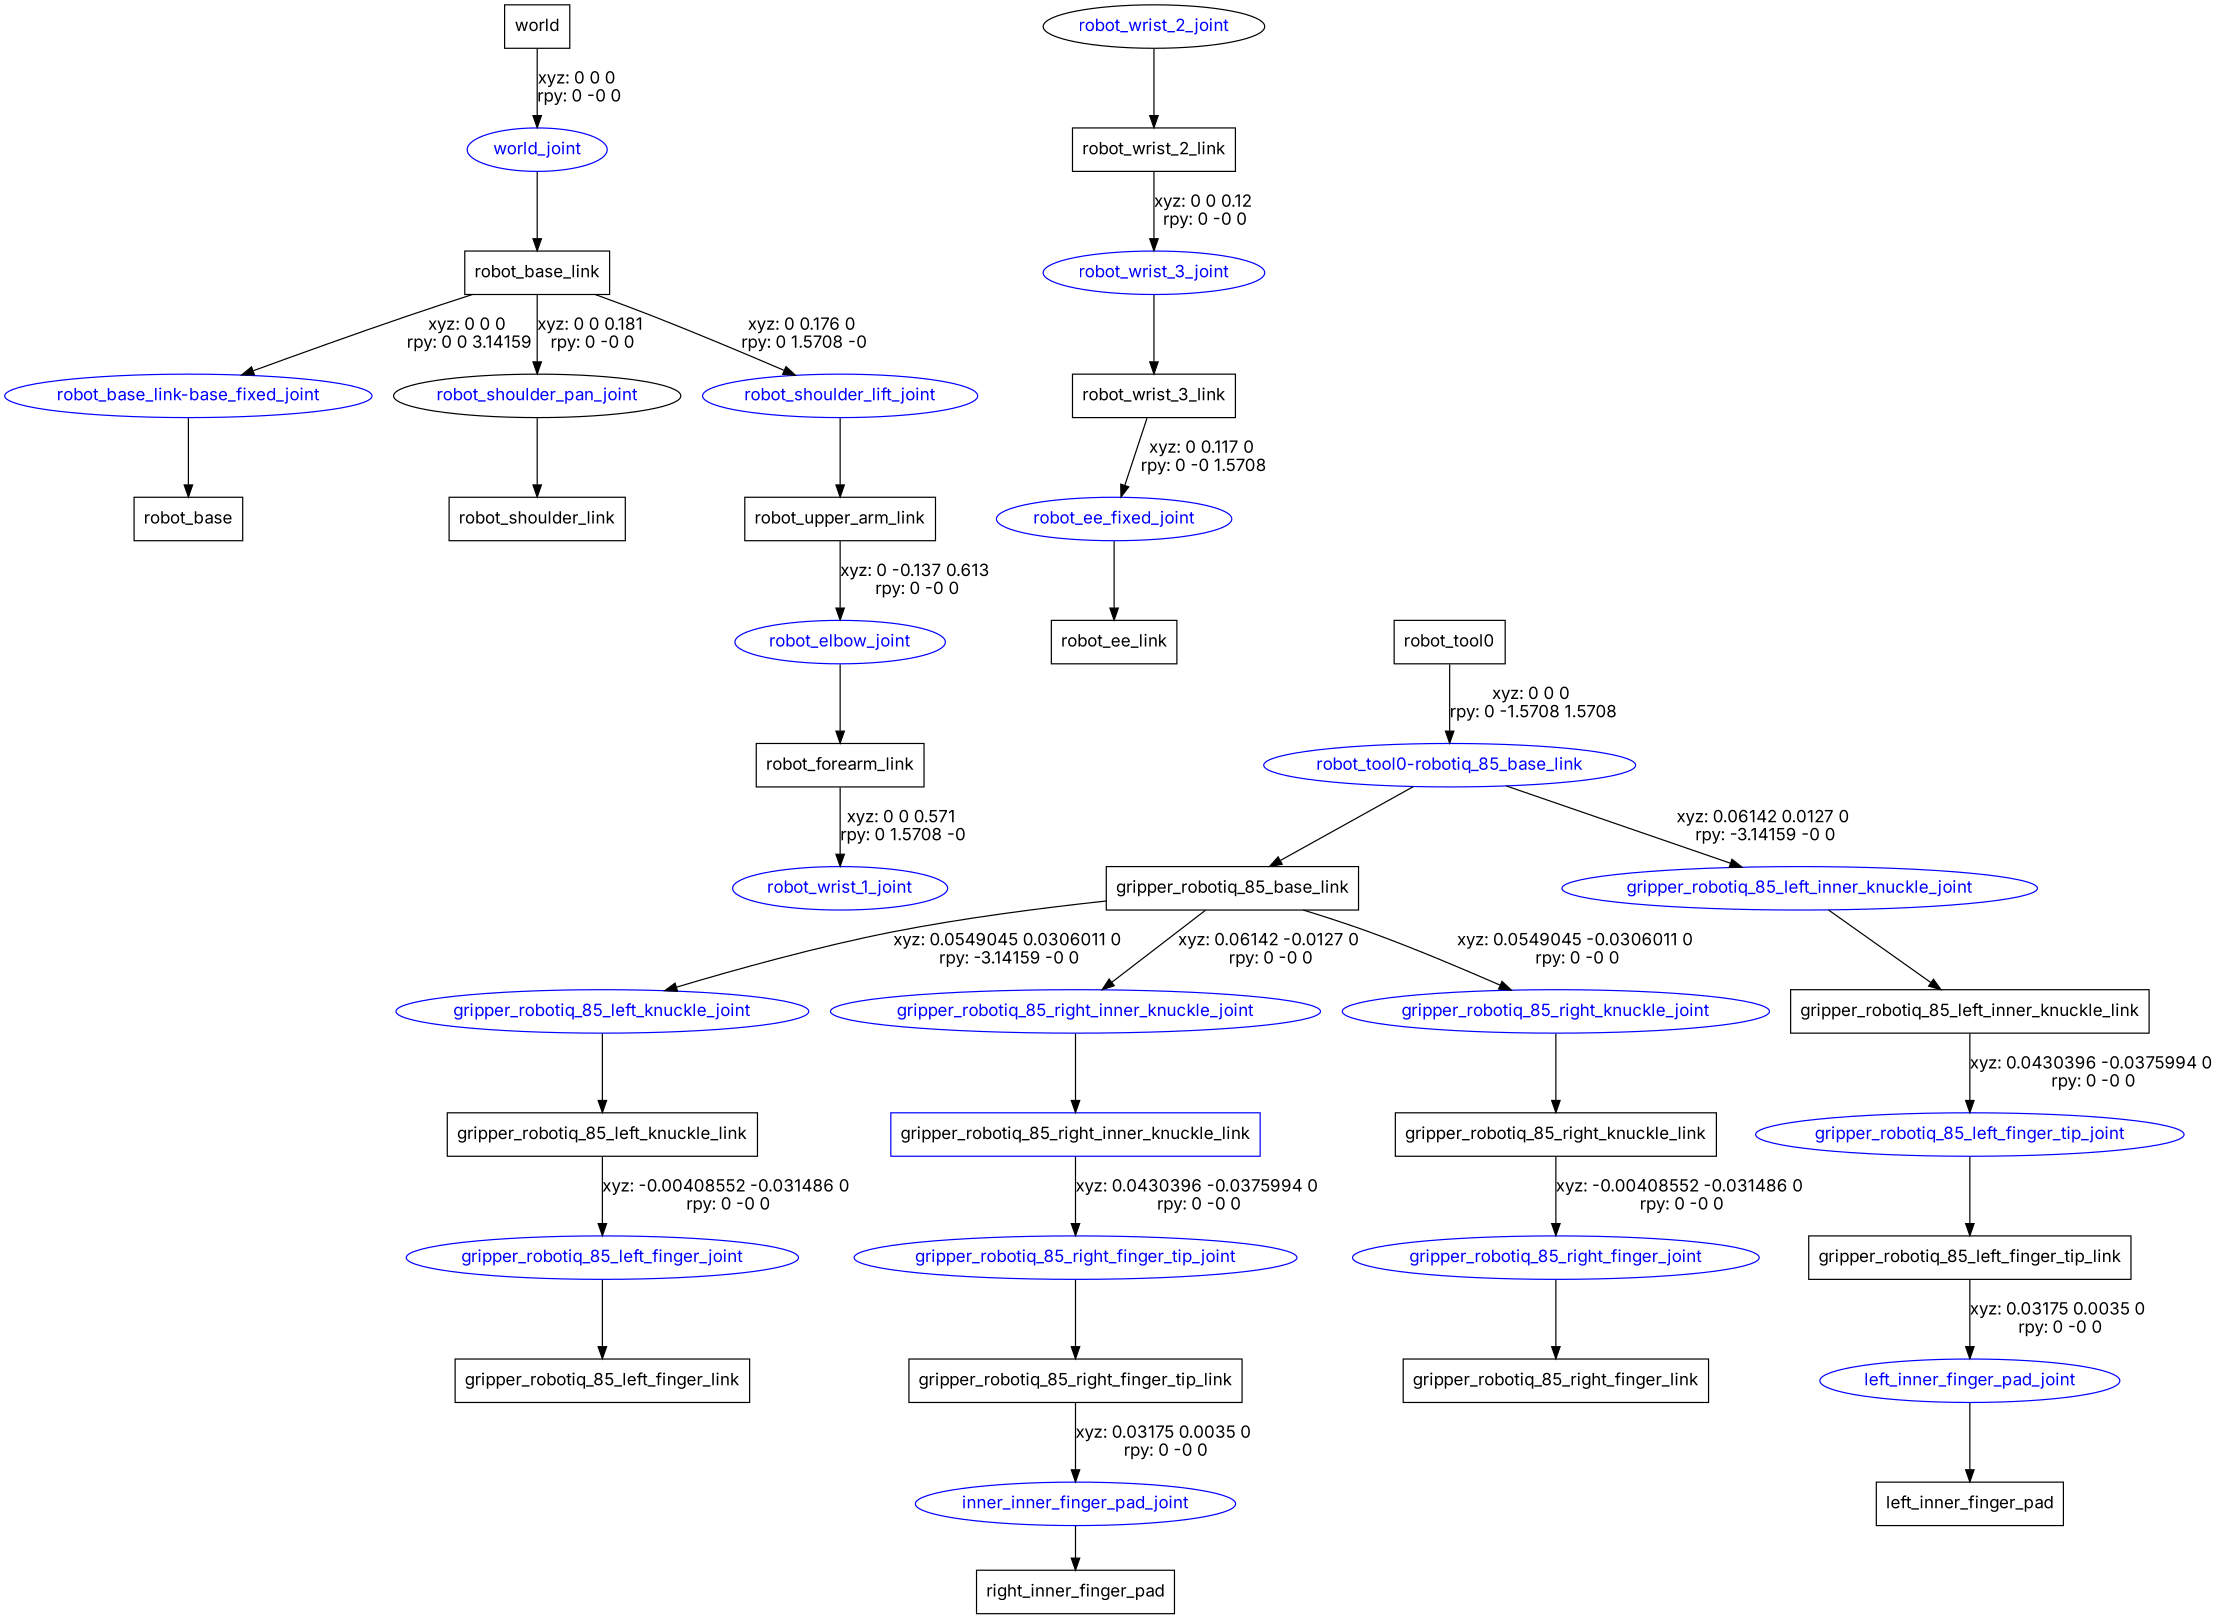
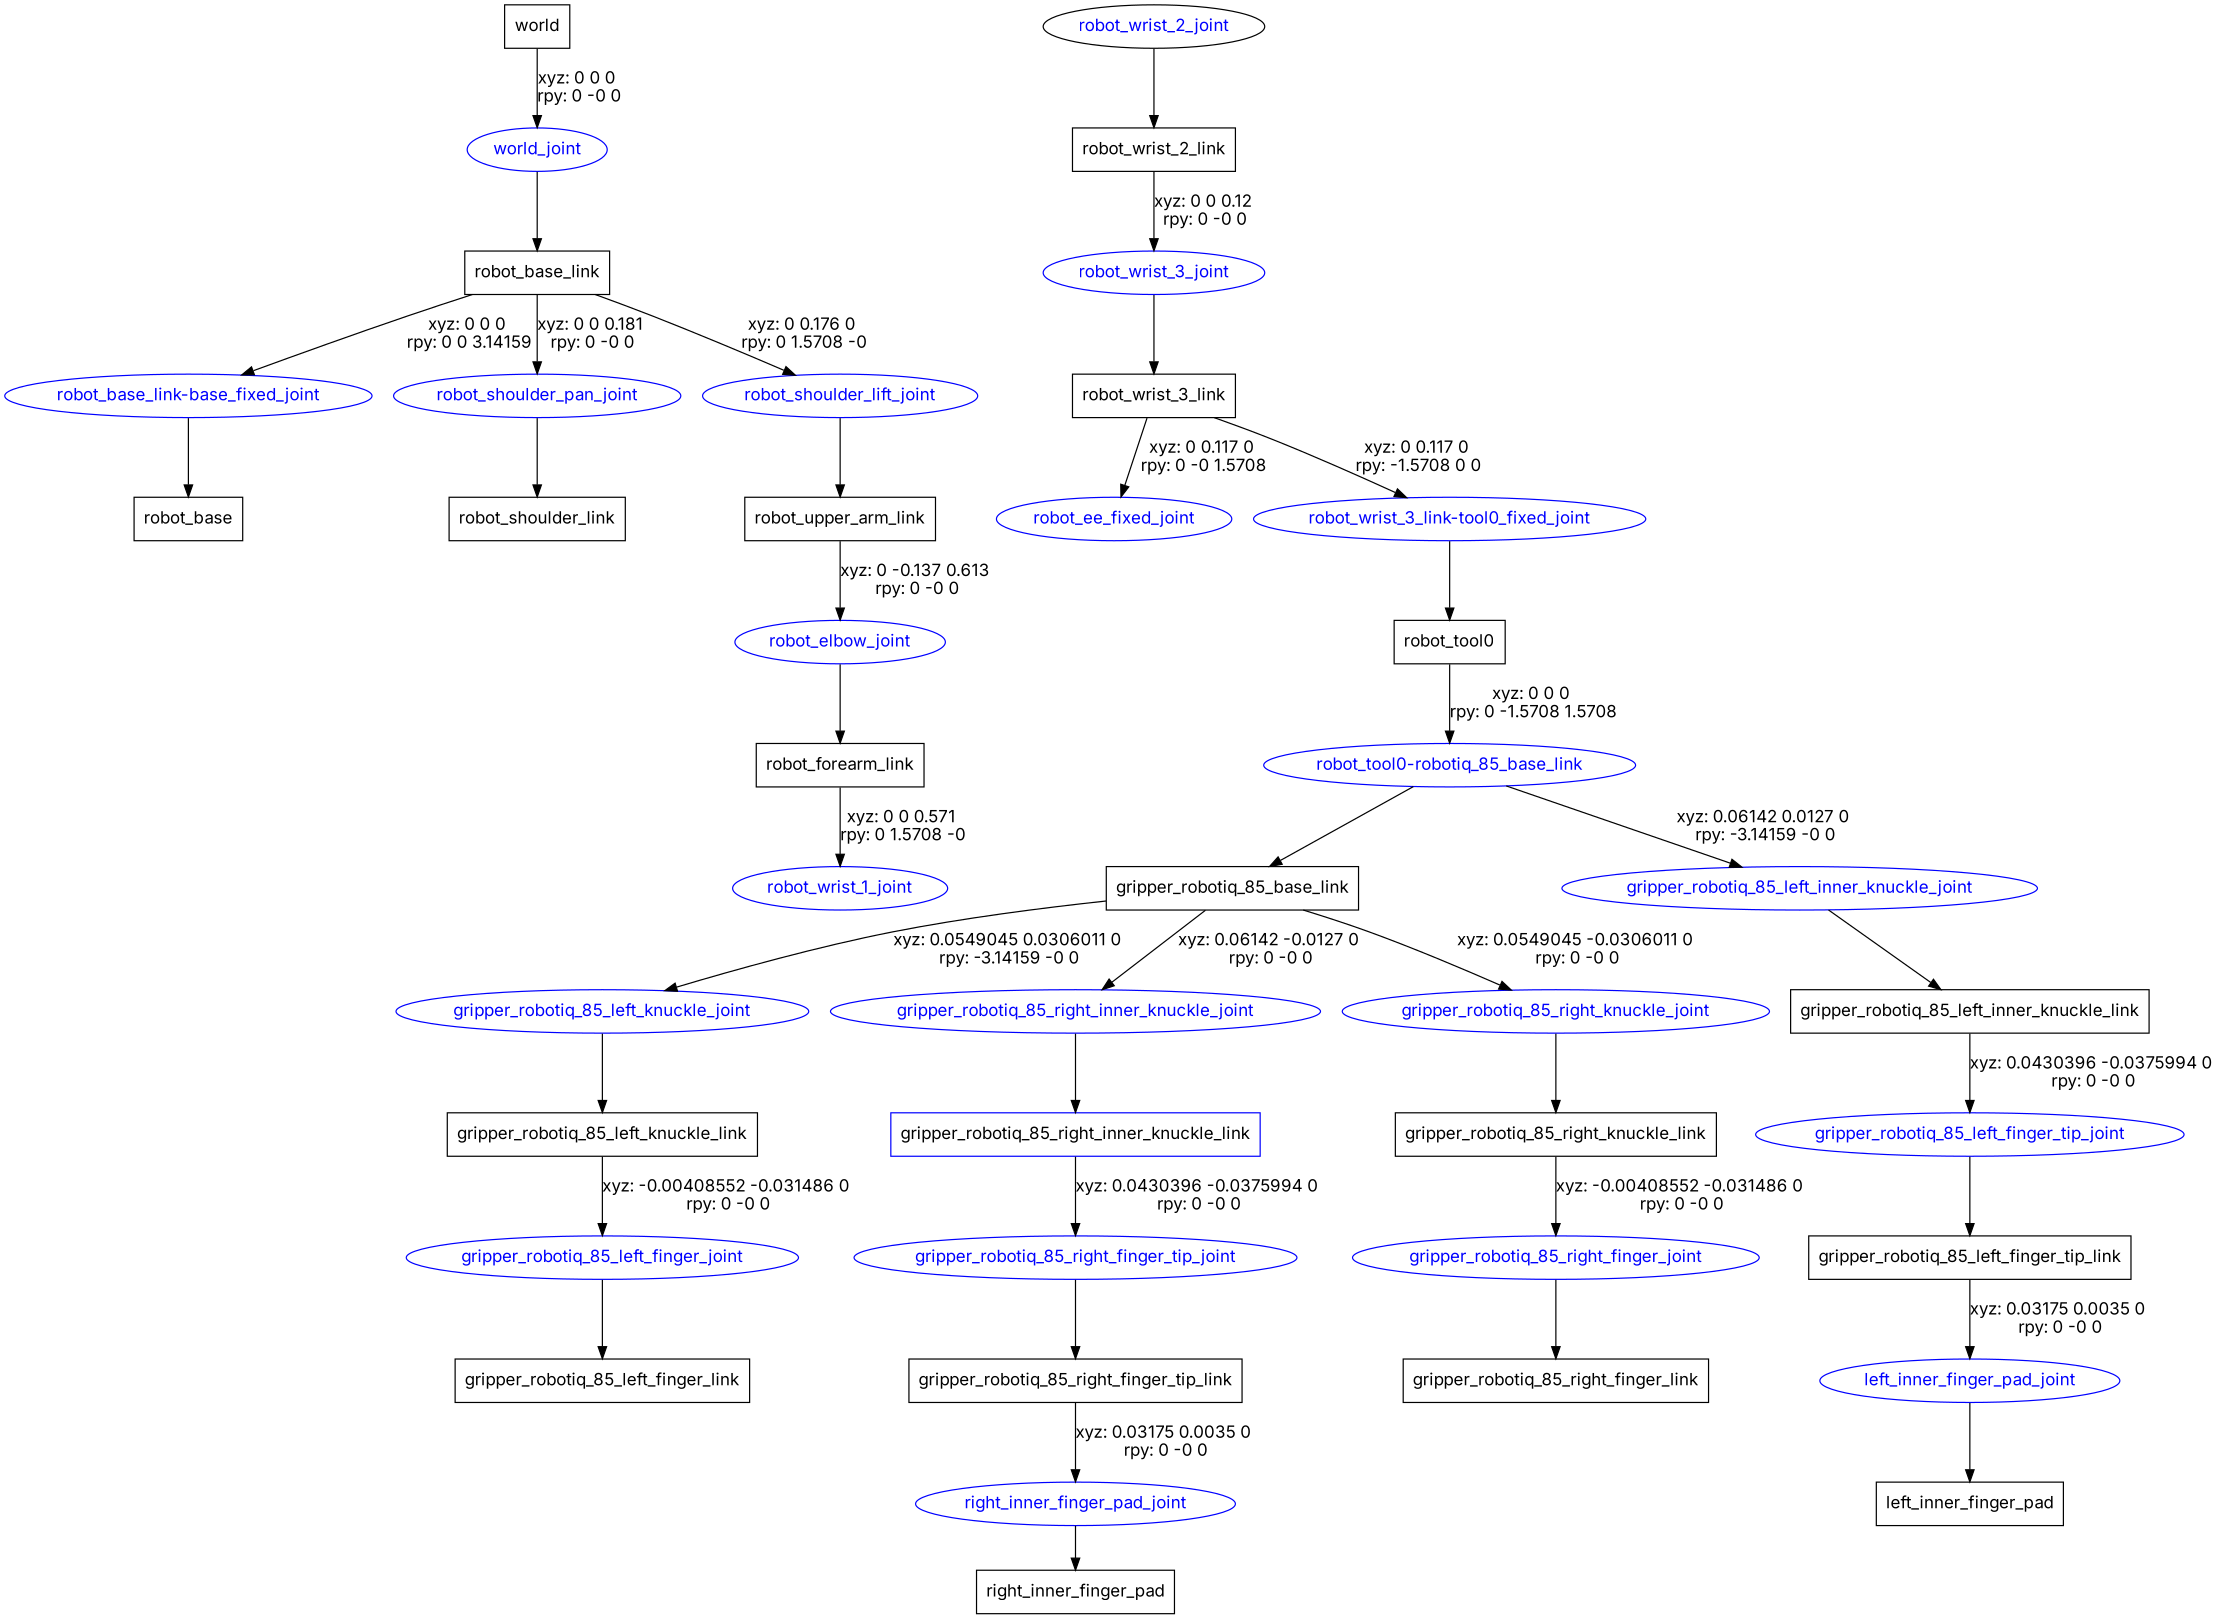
(537, 396) -> (537, 396)
none -> (1450, 519)
(1114, 642) -> none
(1075, 1504) -> (1075, 1504)
